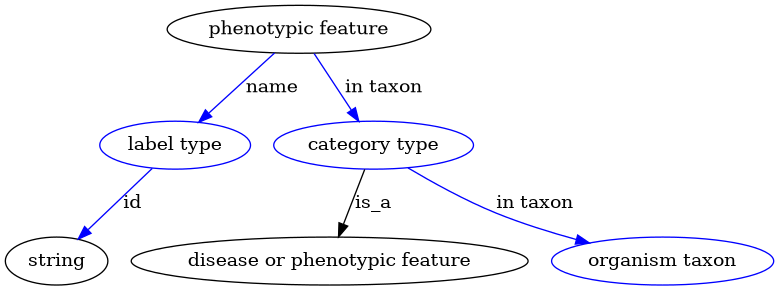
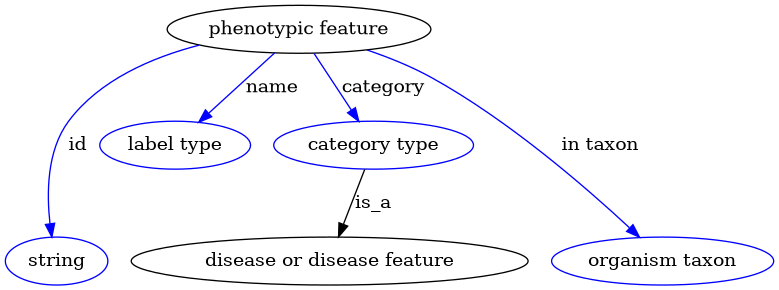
(384, 87) -> (384, 87)
(120, 199) -> (84, 104)
(489, 210) -> (506, 126)
(57, 261) -> (57, 261)
(330, 261) -> (330, 261)
